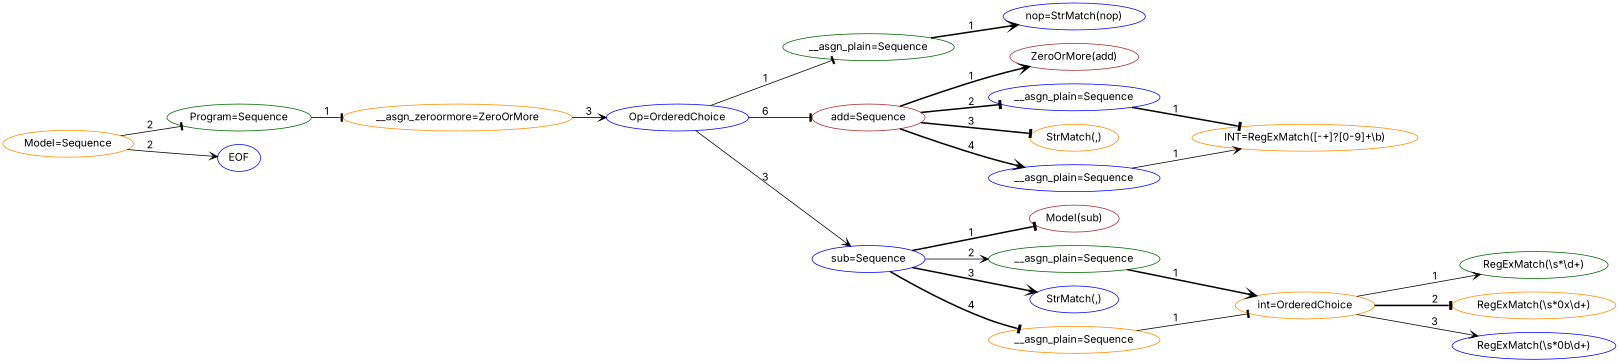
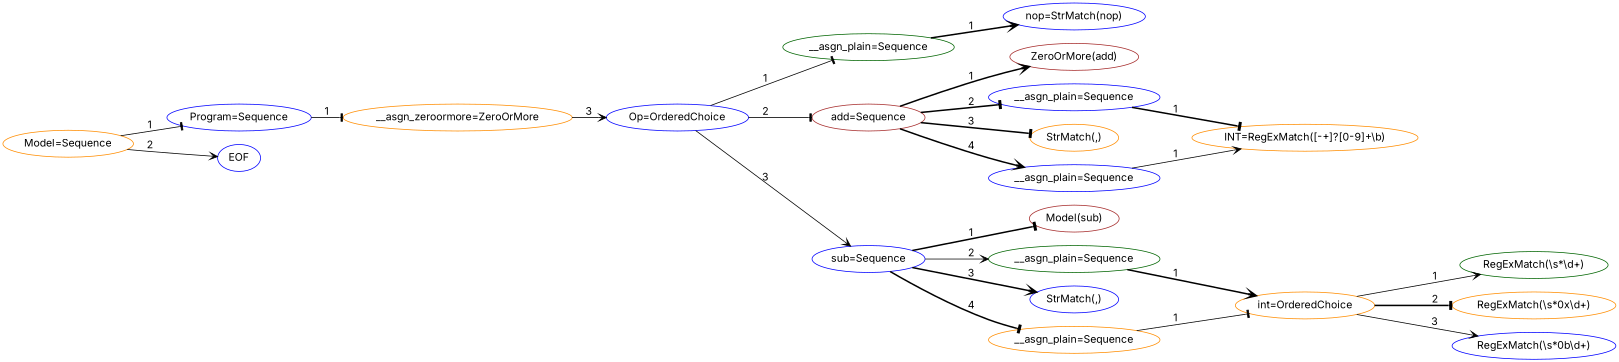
(766, 112) -> (766, 112)
(239, 118) -> (239, 118)
(150, 125) -> (150, 125)
